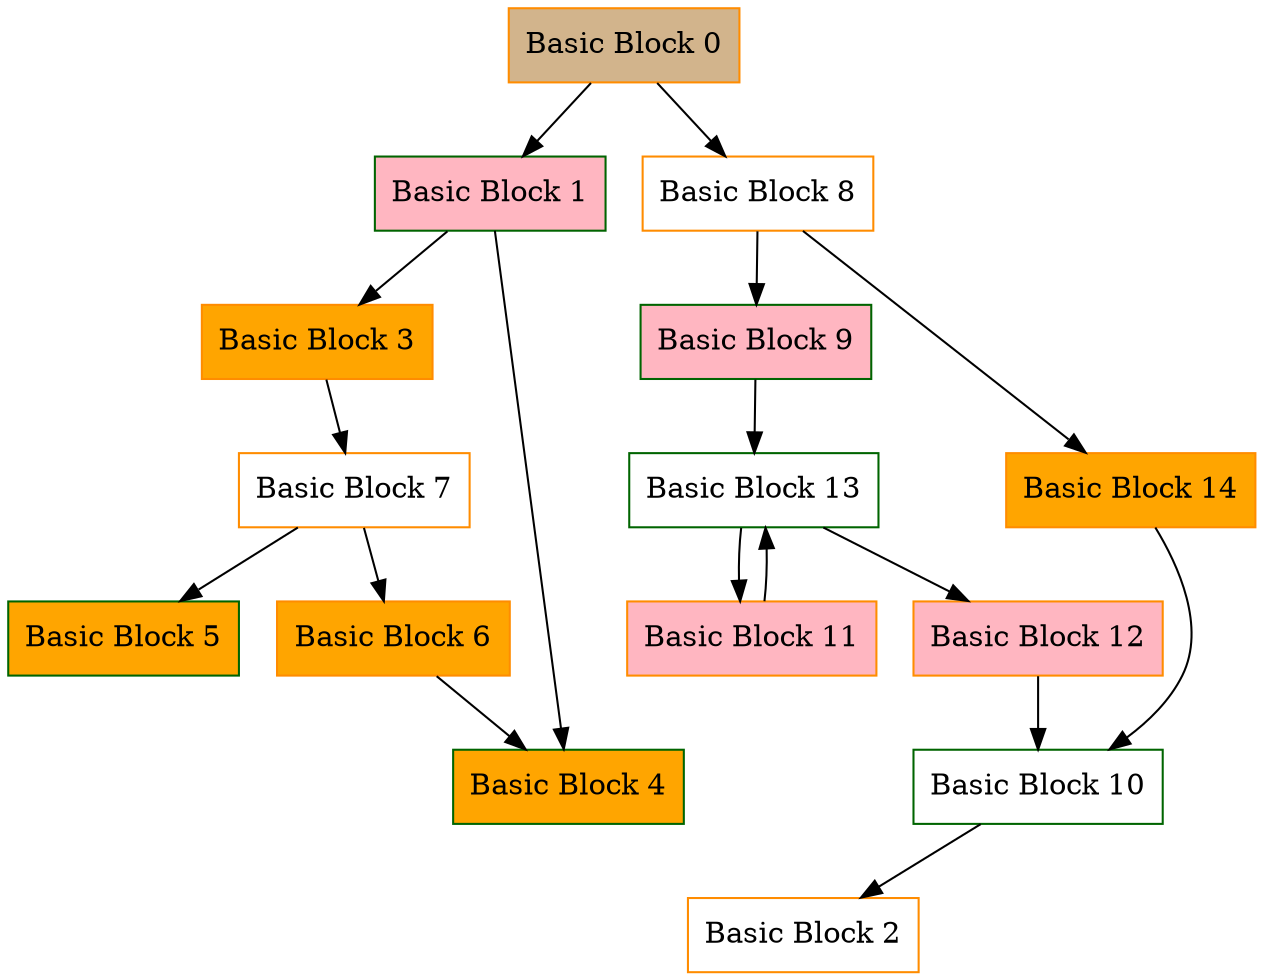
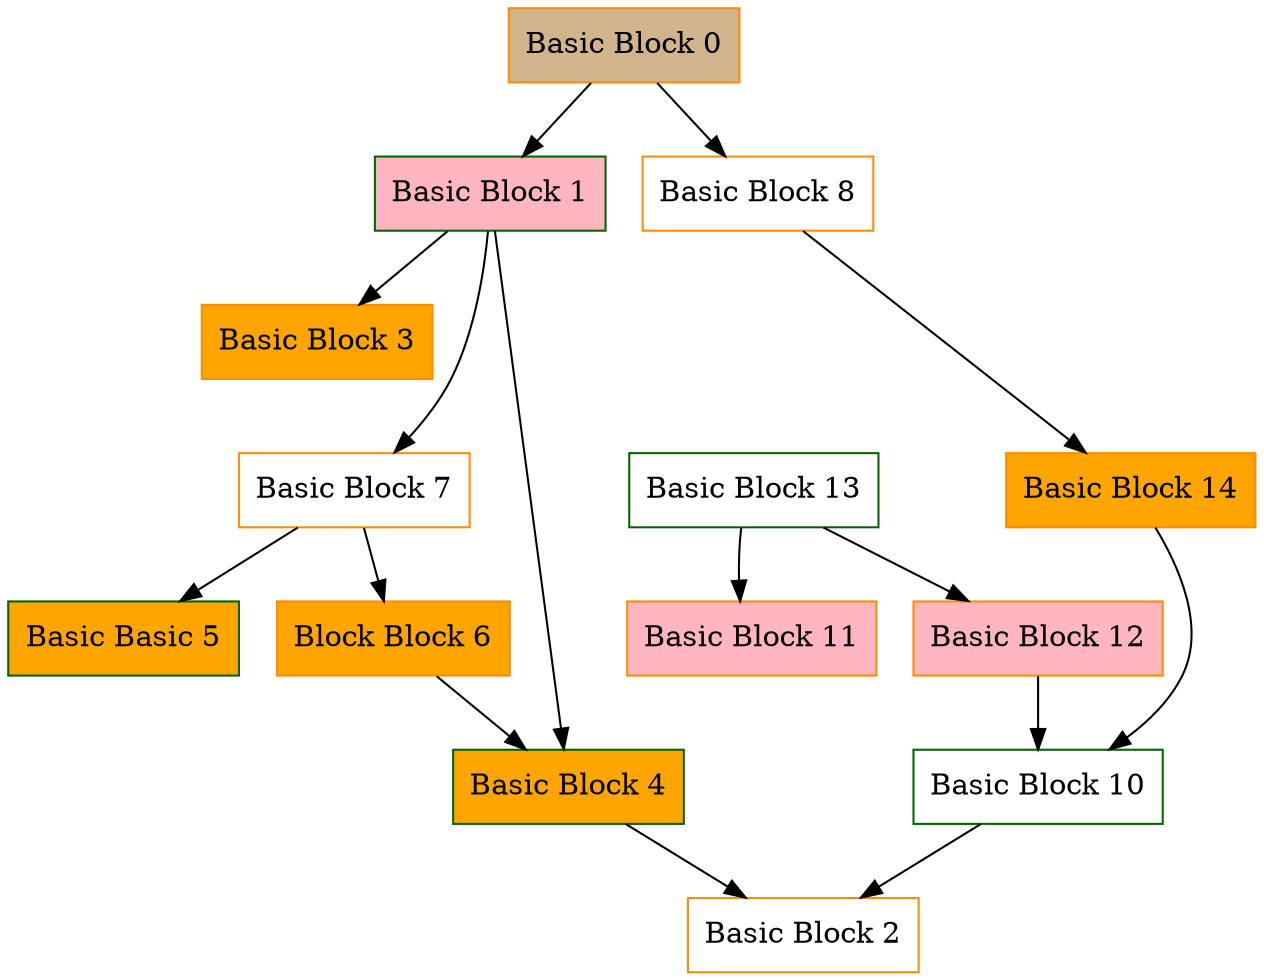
(756, 342) -> none
(333, 406) -> (466, 342)
(766, 575) -> none
(124, 639) -> (124, 639)
(393, 639) -> (393, 639)
none -> (677, 855)
